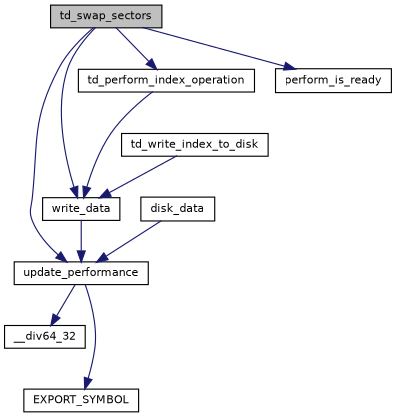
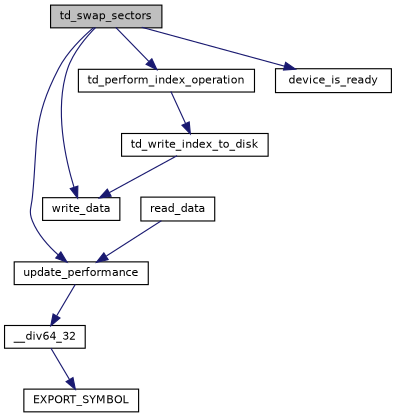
(333, 81) -> (333, 81)
(111, 133) -> (178, 107)
(178, 209) -> (178, 209)
(81, 235) -> none
(95, 331) -> (60, 364)
